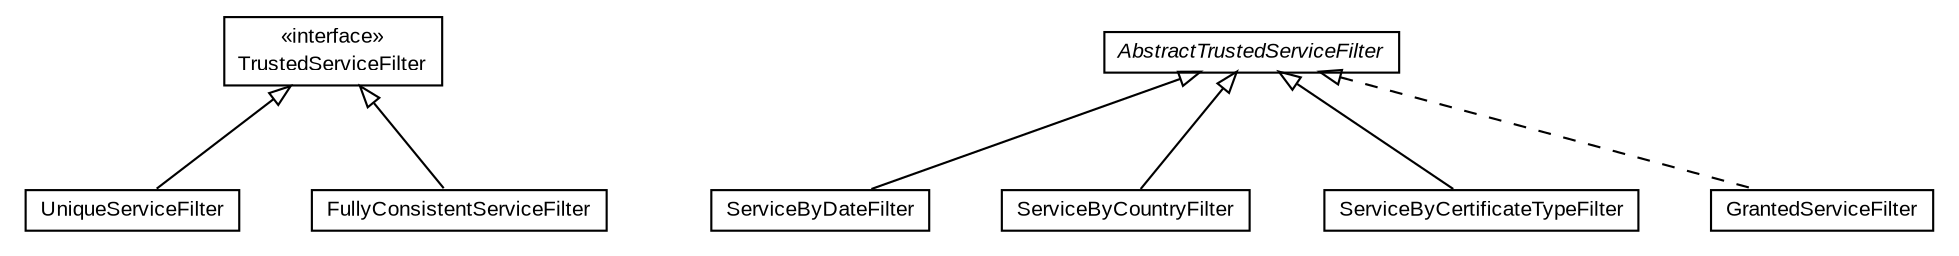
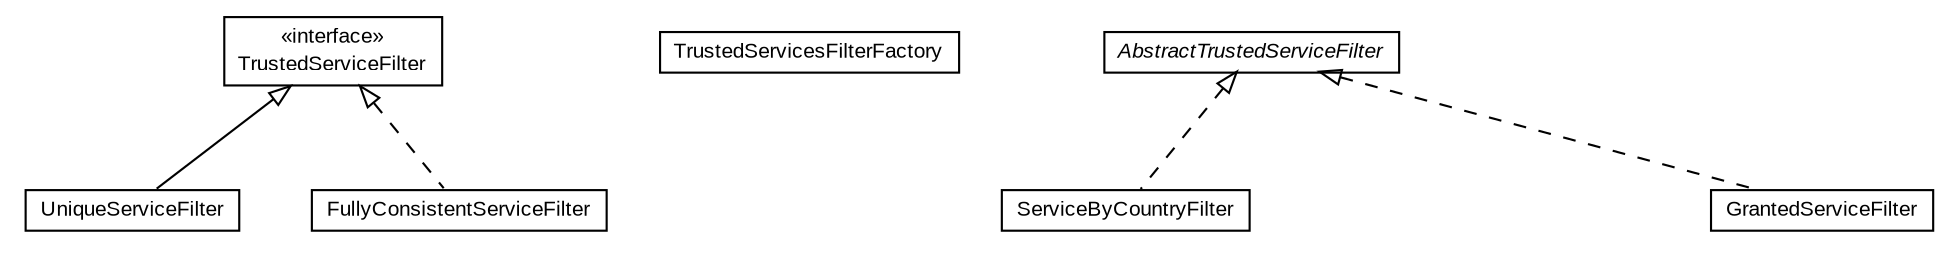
none -> (810, 51)
(1182, 139) -> (1182, 139)
(409, 146) -> (409, 146)
(820, 209) -> none
(1480, 209) -> none
